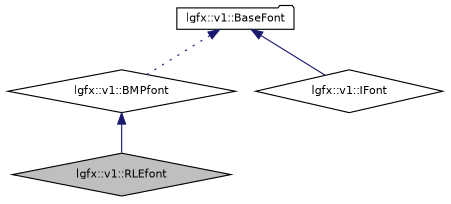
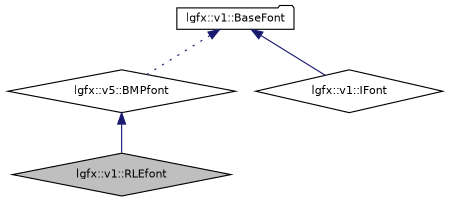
(122, 91) -> (122, 91)
